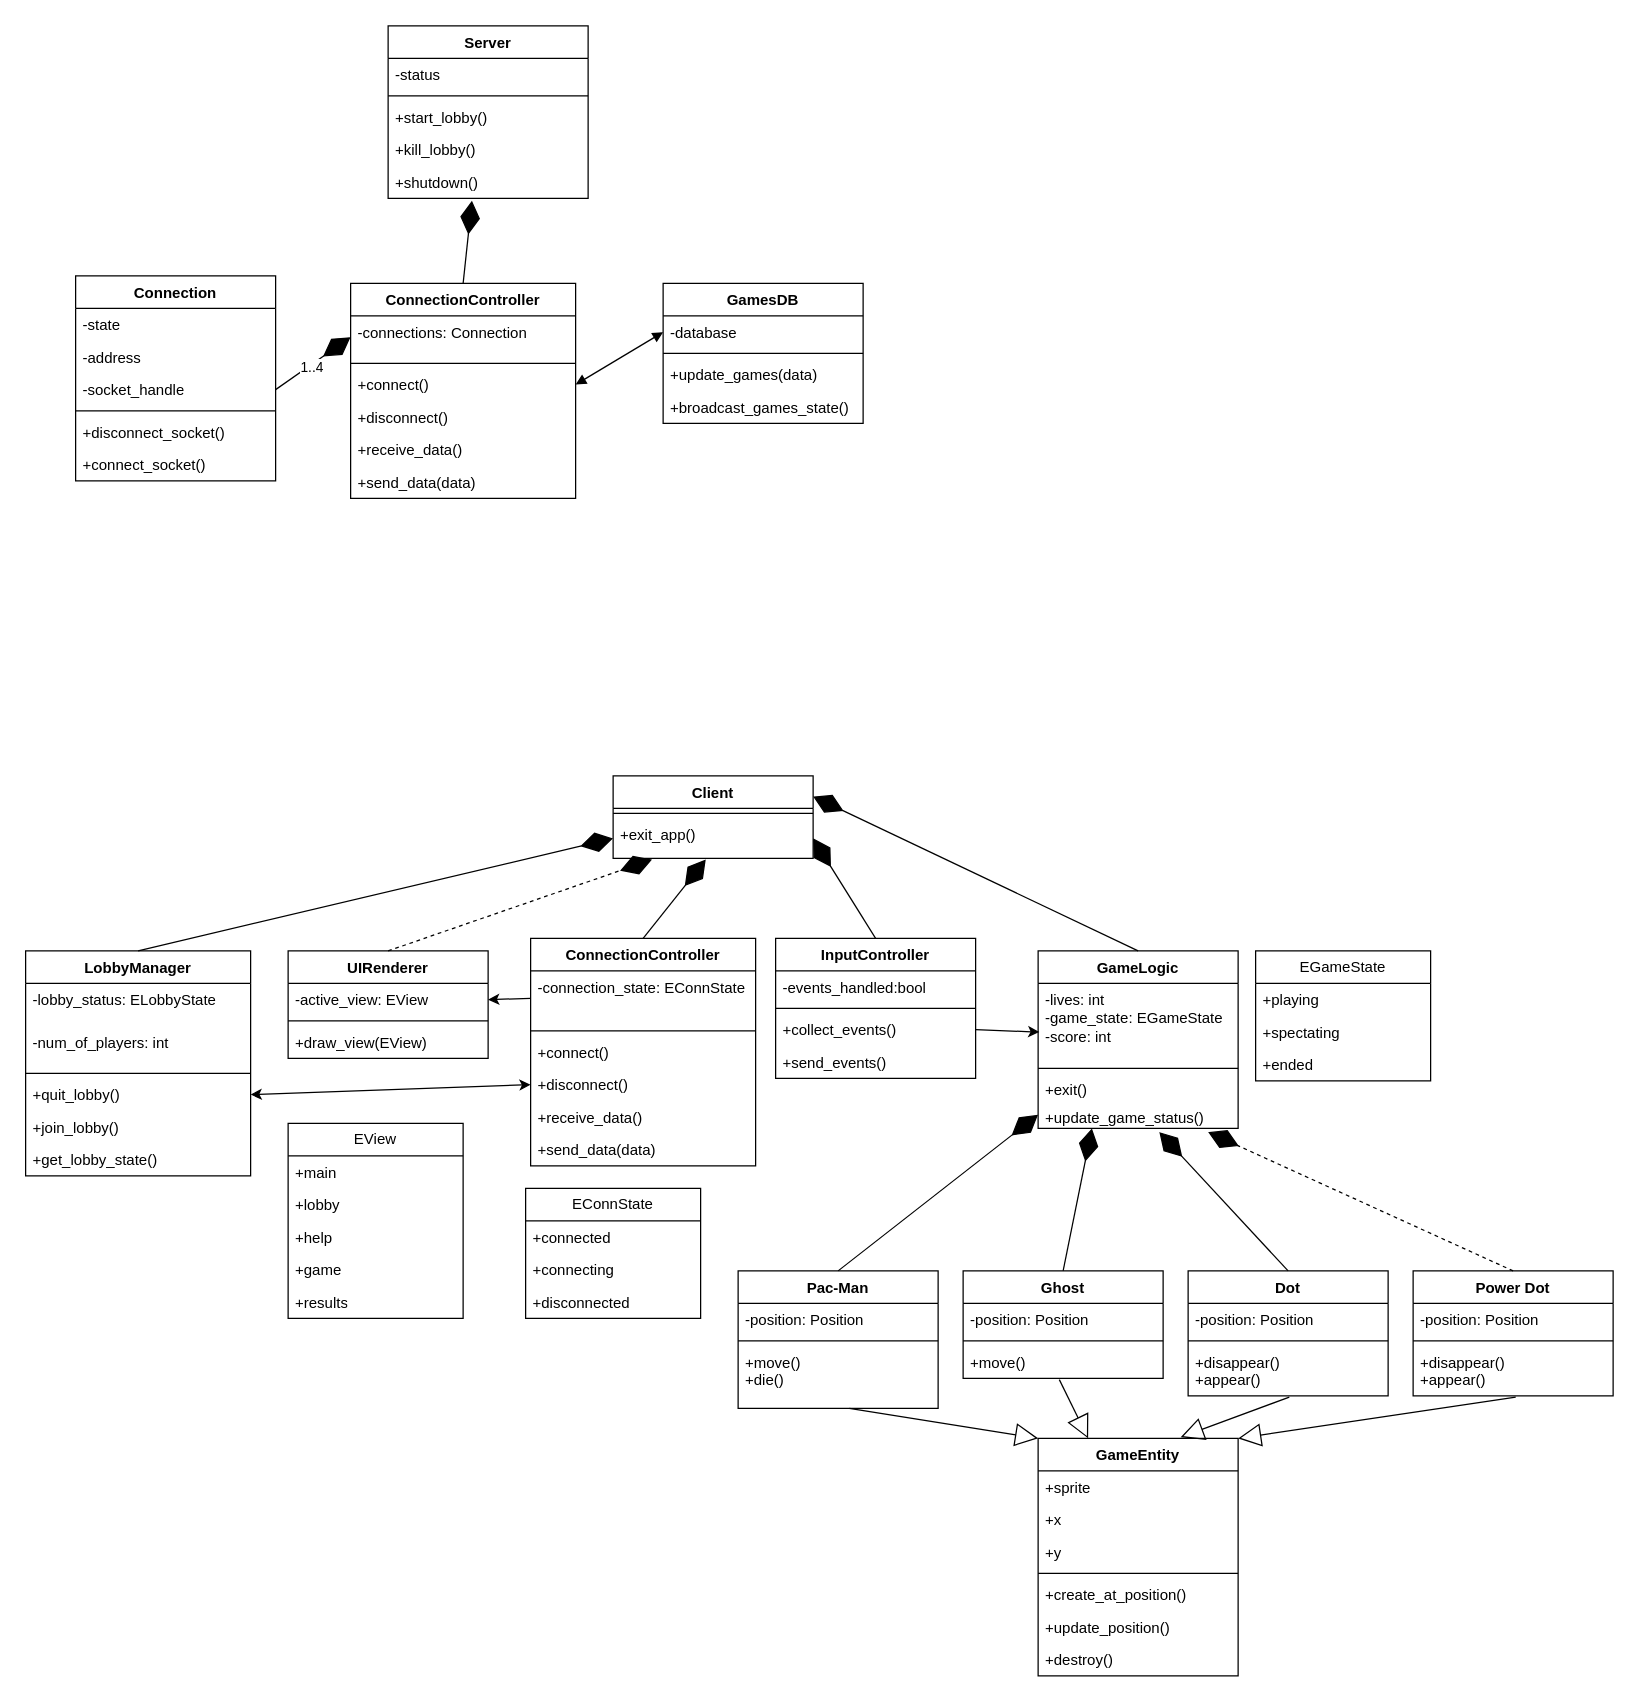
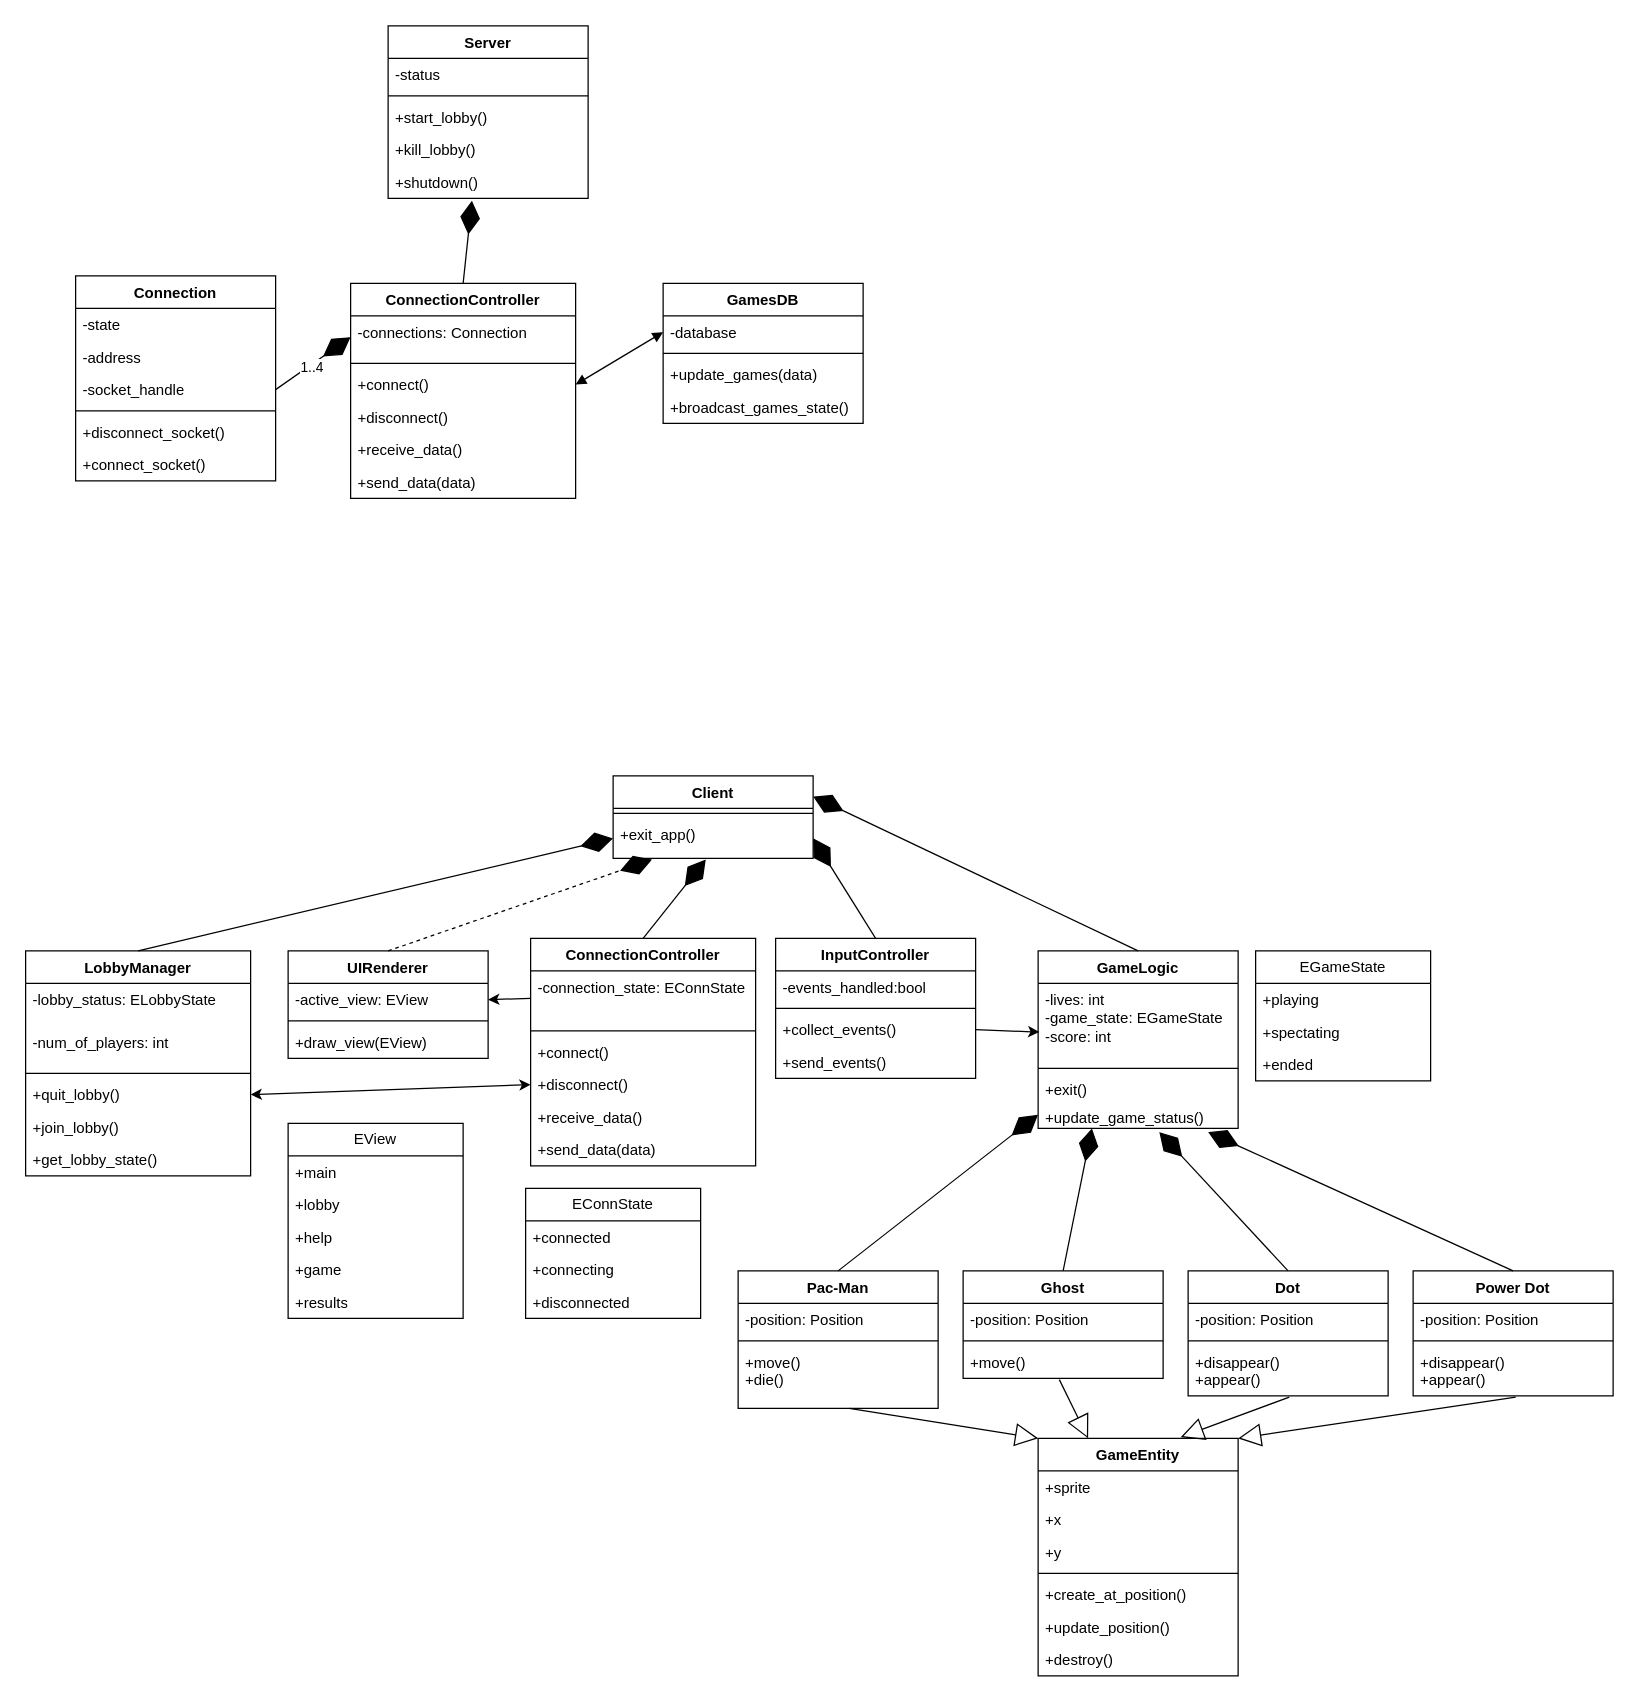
(1374, 1208) -> (1374, 1208)
